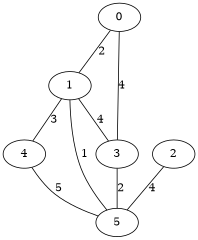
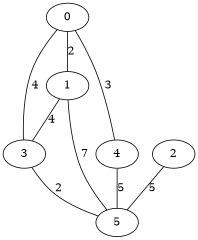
(47, 120) -> (100, 83)
(85, 154) -> (85, 154)
(153, 188) -> (153, 188)
